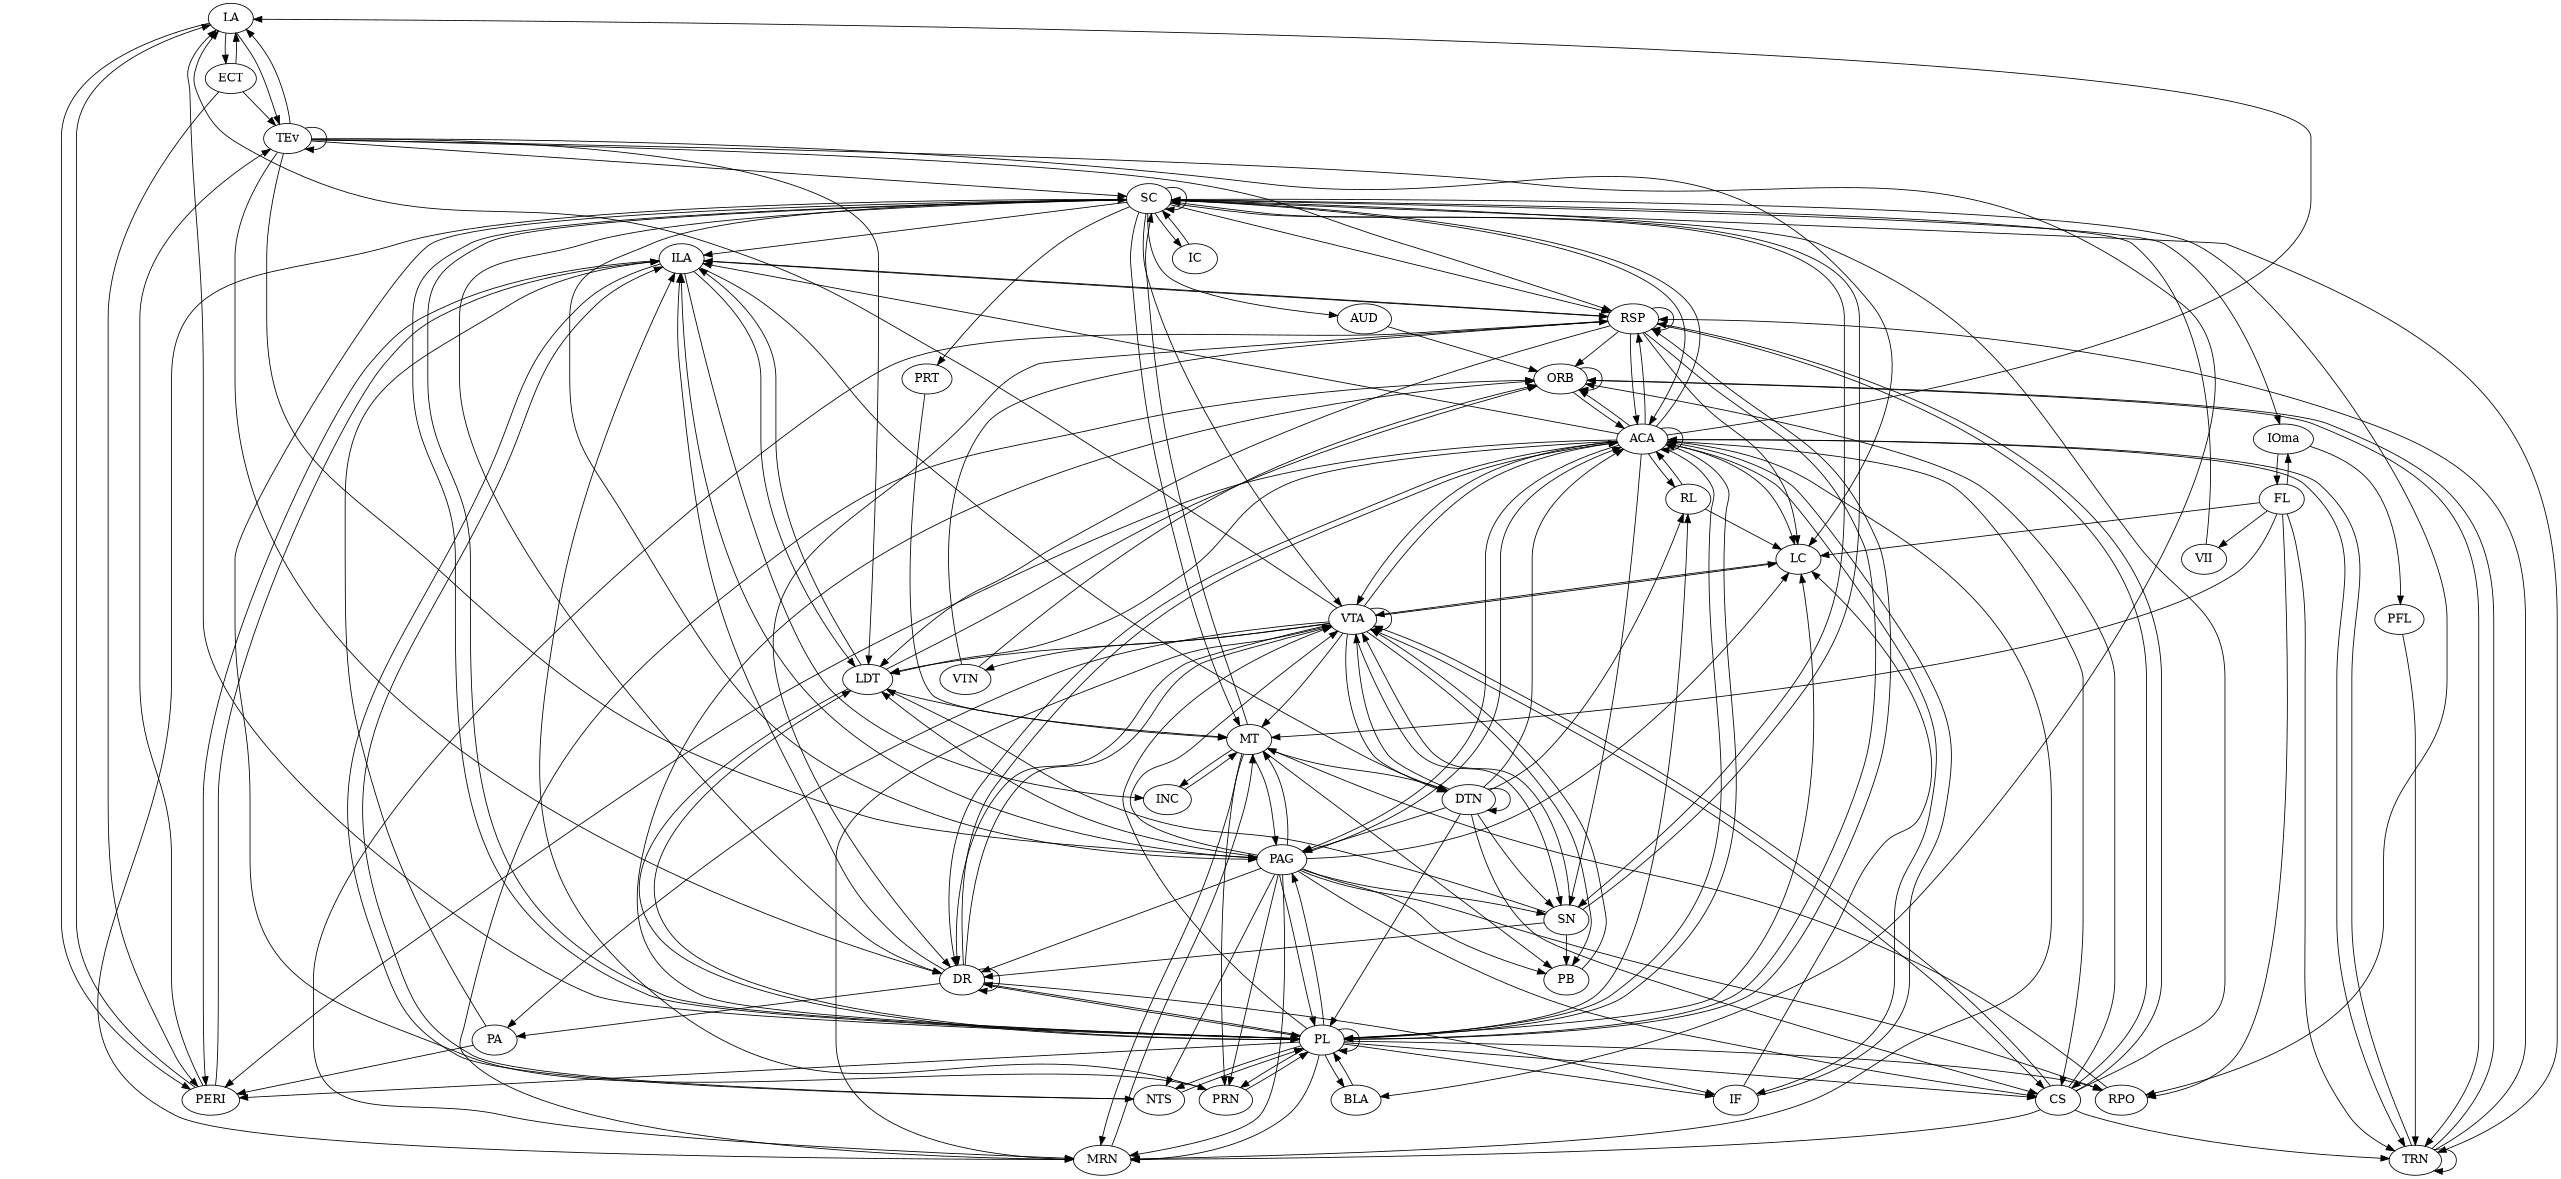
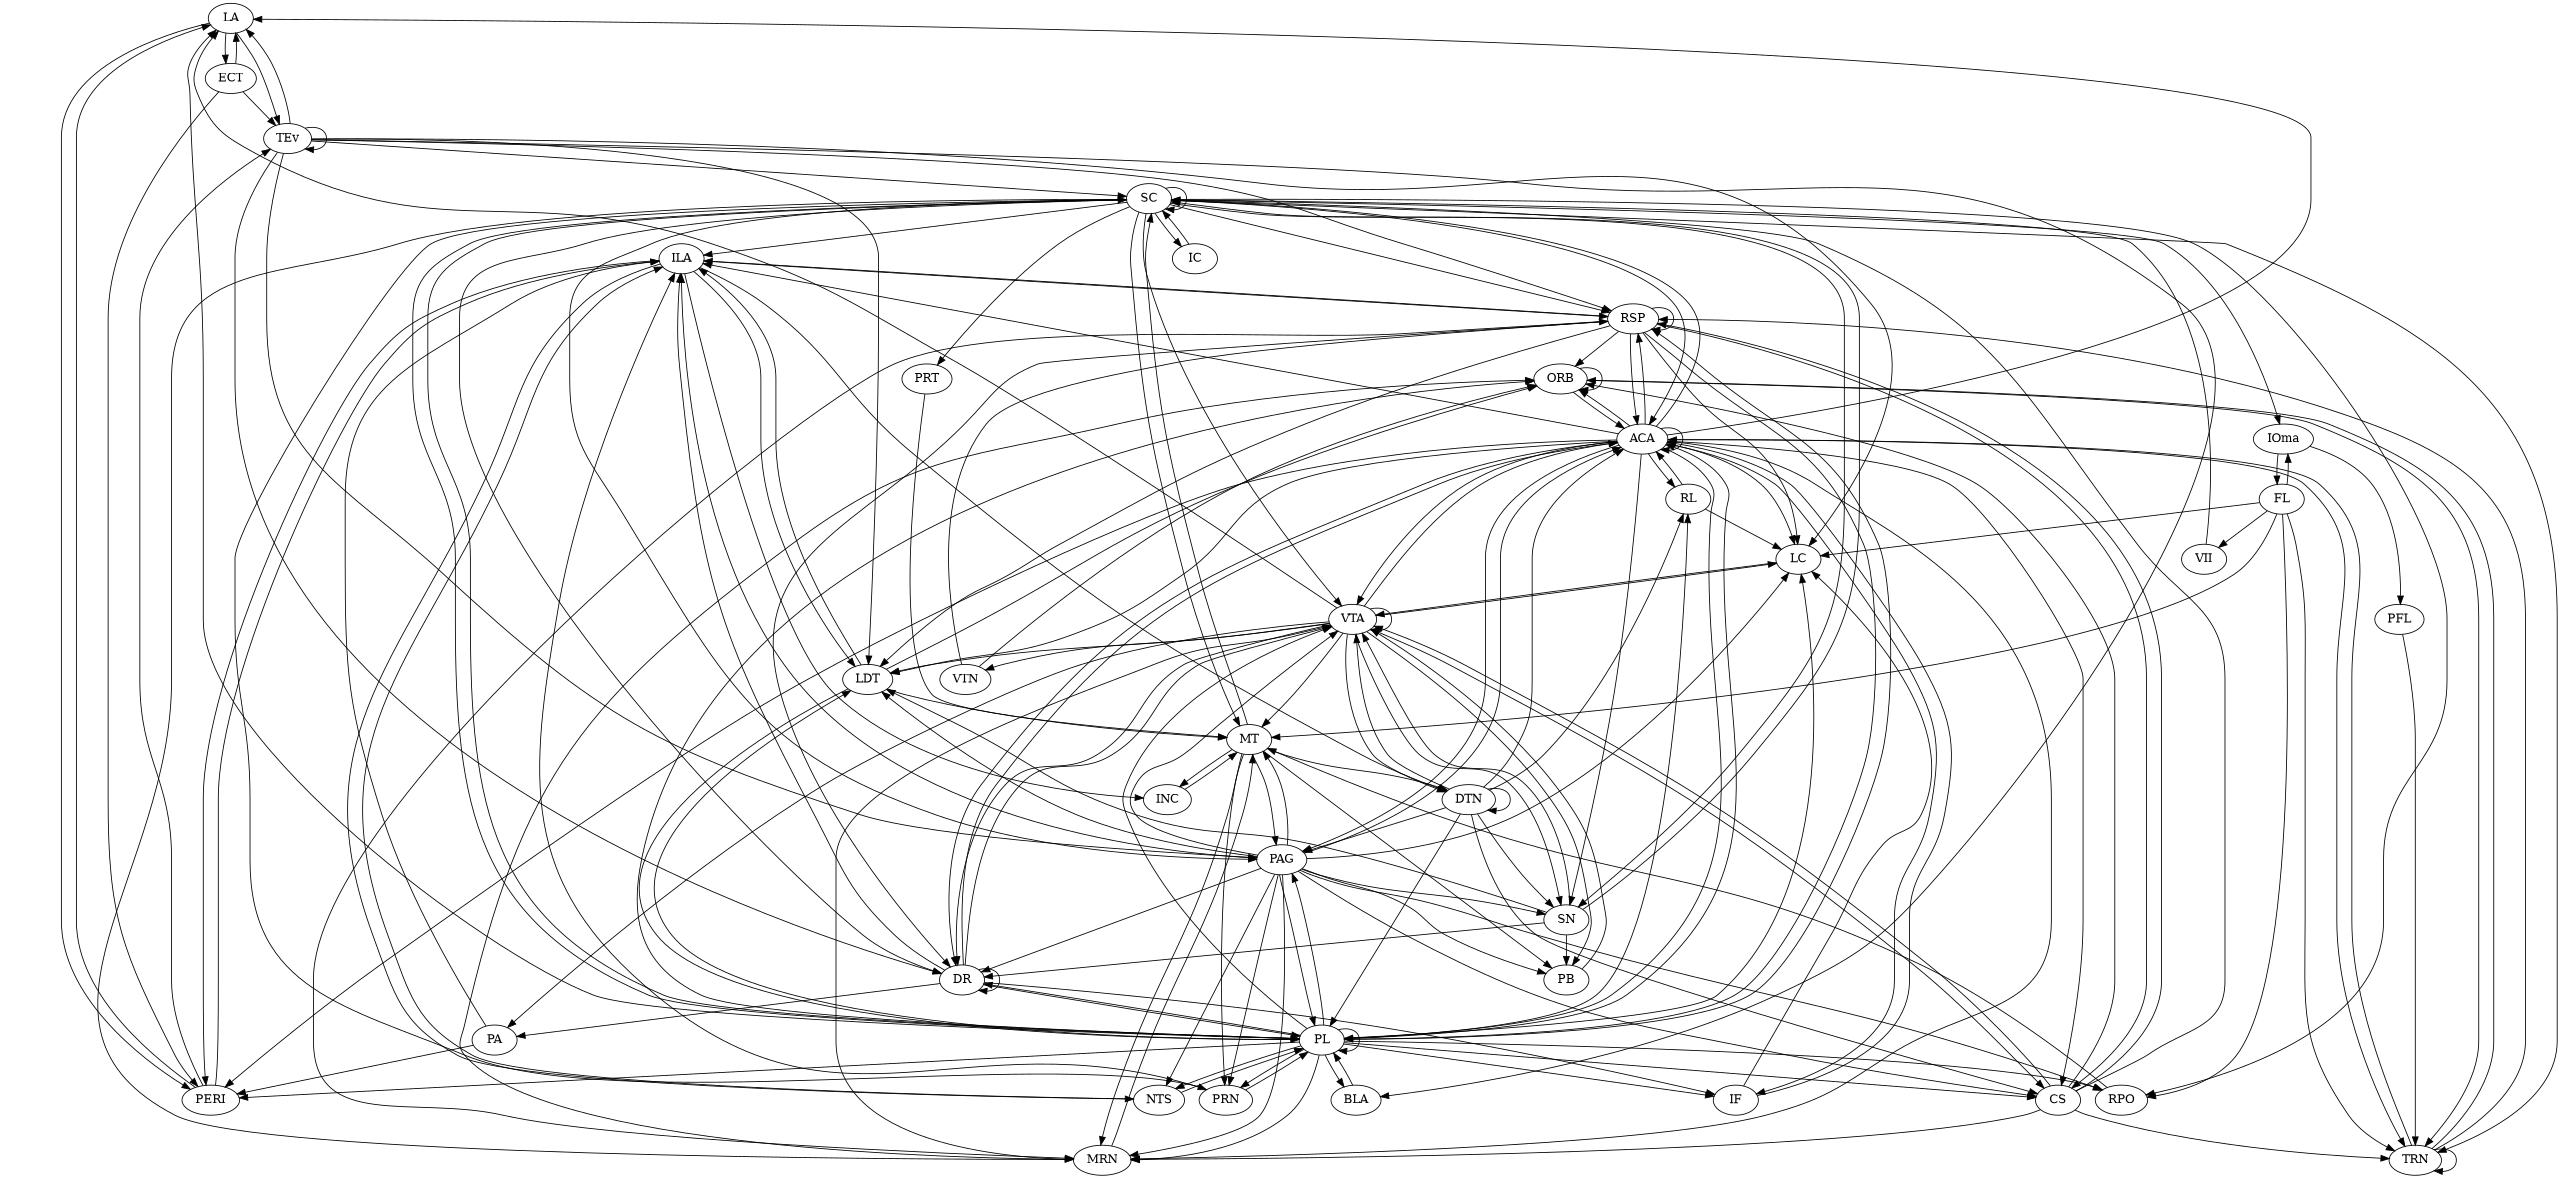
(1364, 319) -> none
